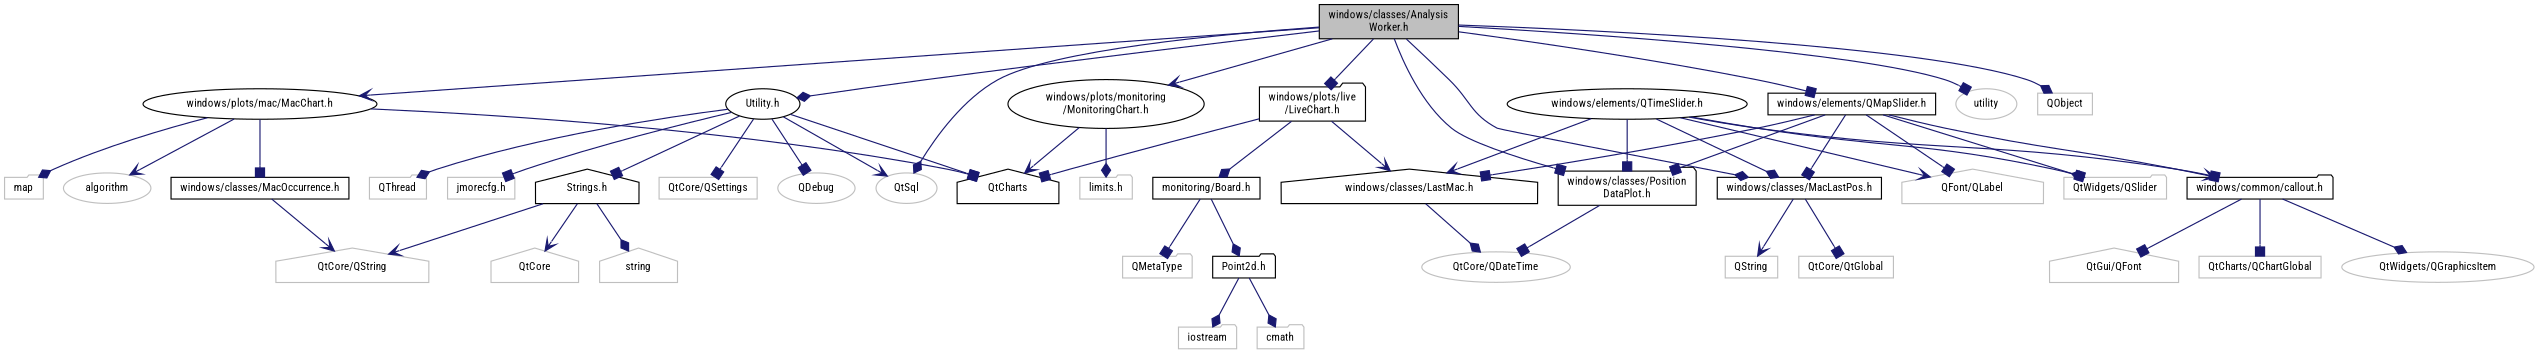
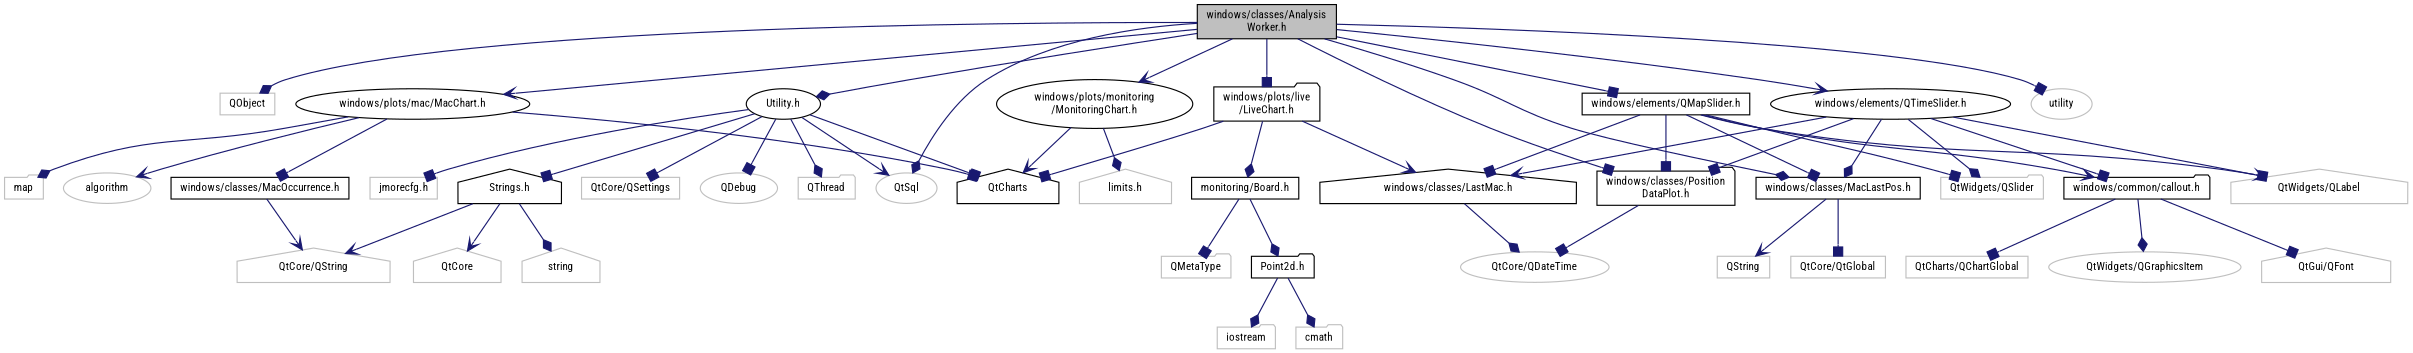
none -> (1577, 56)
(1106, 188) -> (1125, 188)
(1973, 188) -> (2319, 188)
